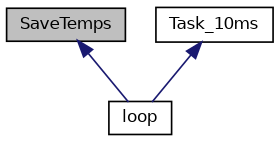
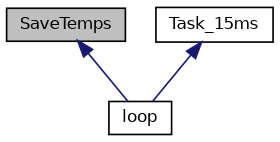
(214, 25) -> (214, 25)
